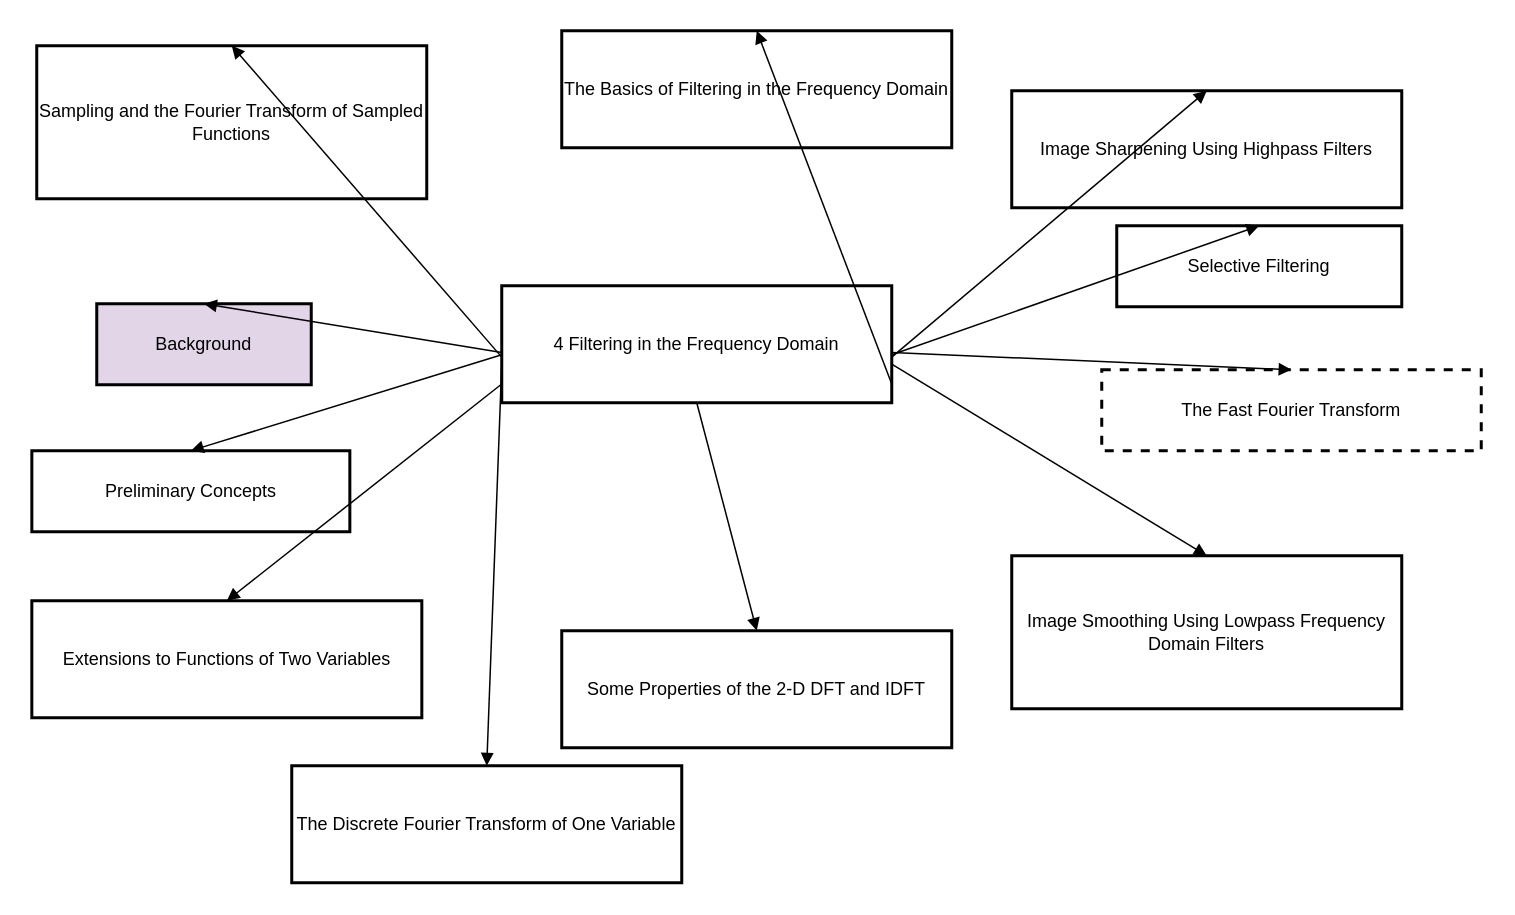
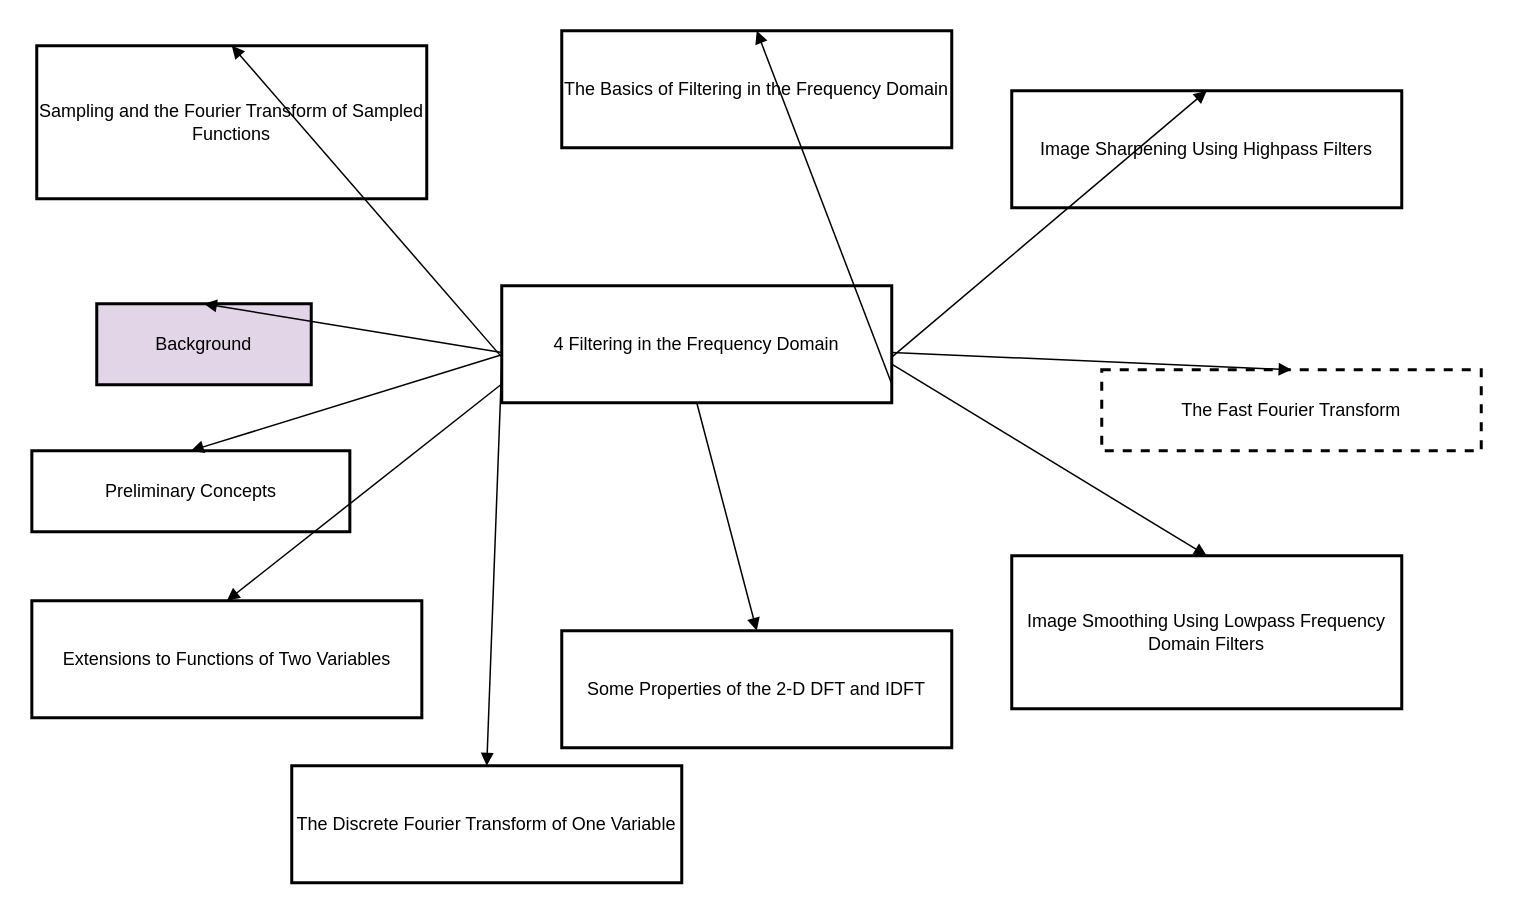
(1259, 266) -> none
(1075, 291) -> none
